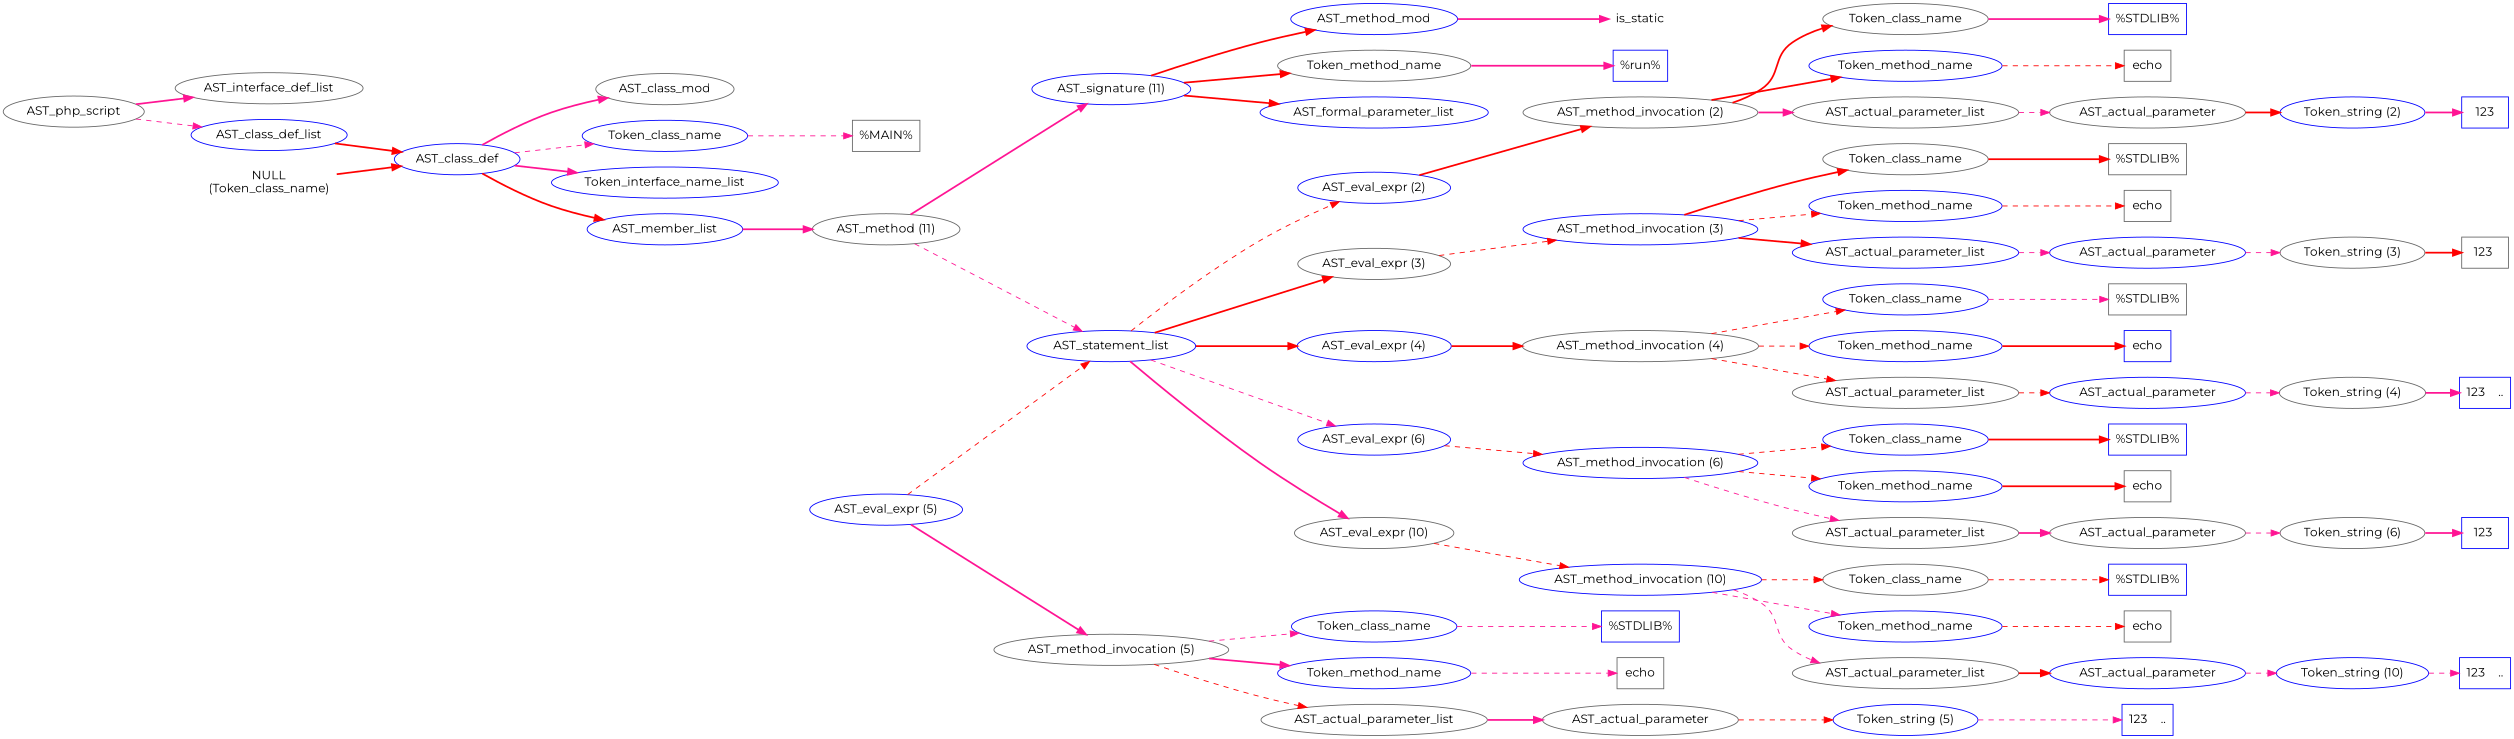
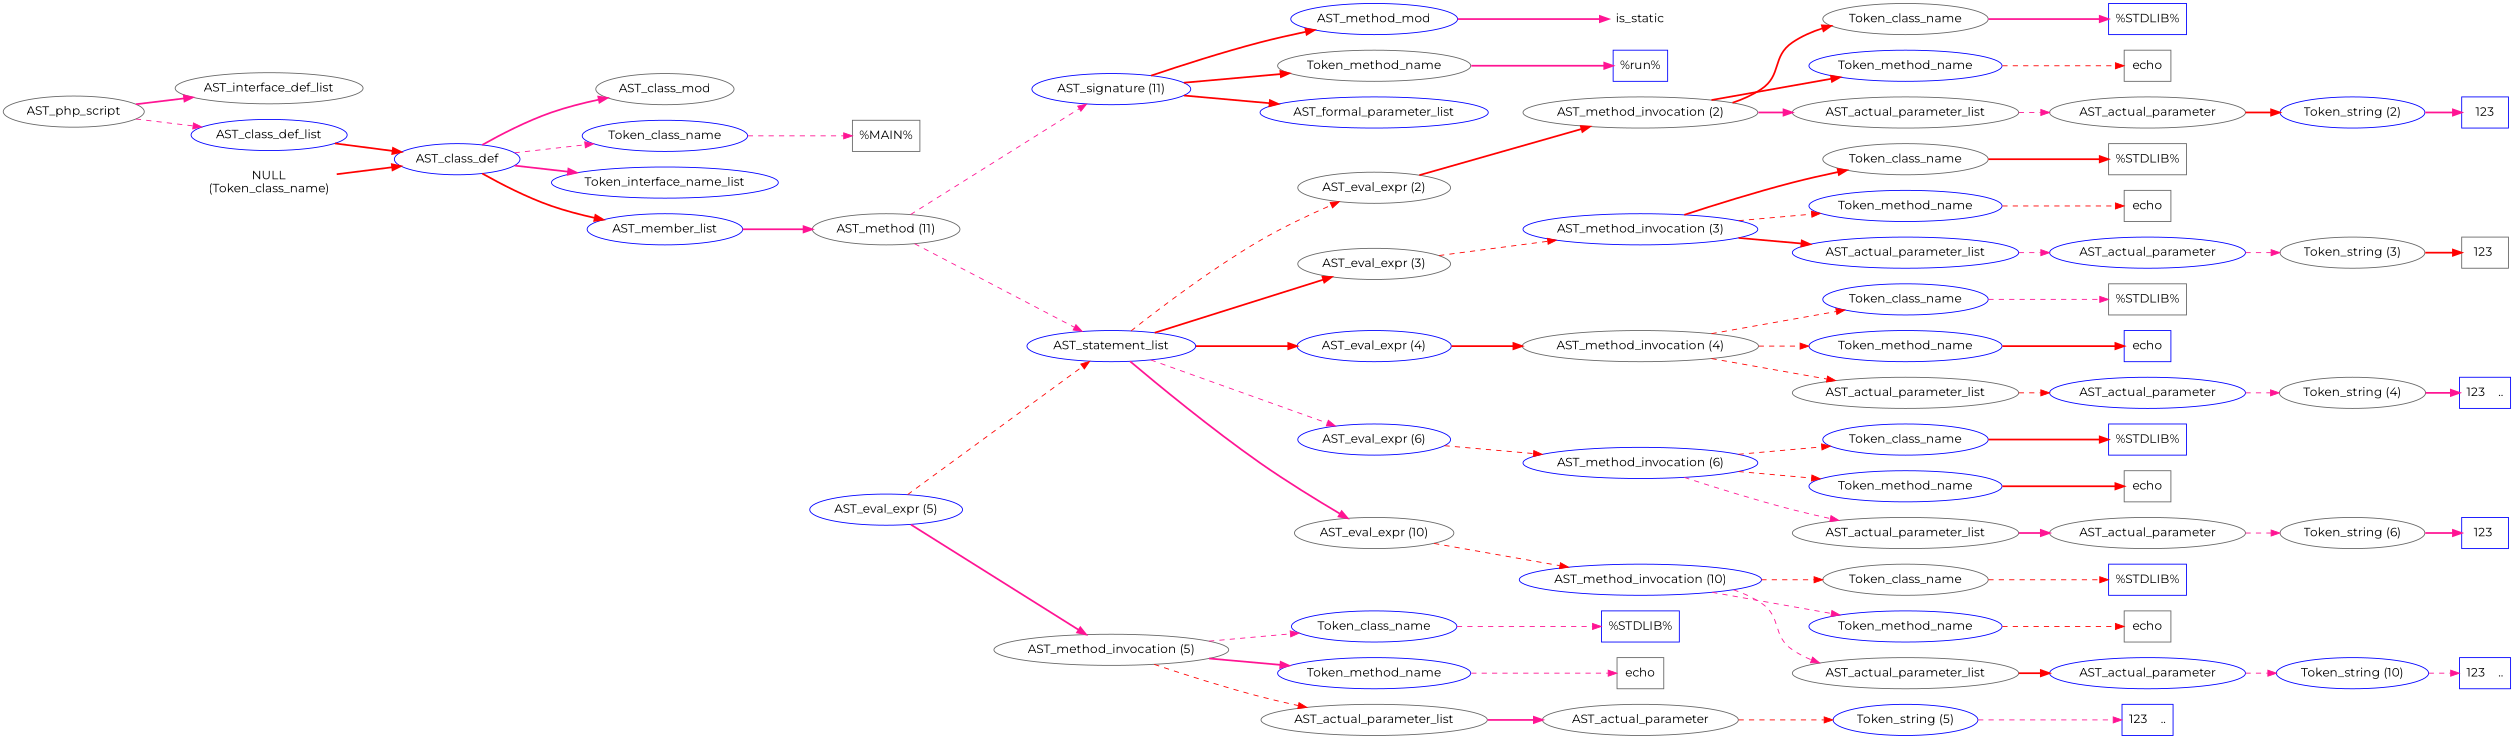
(995, 162) -> (995, 162)
(1374, 188) -> (1374, 188)
